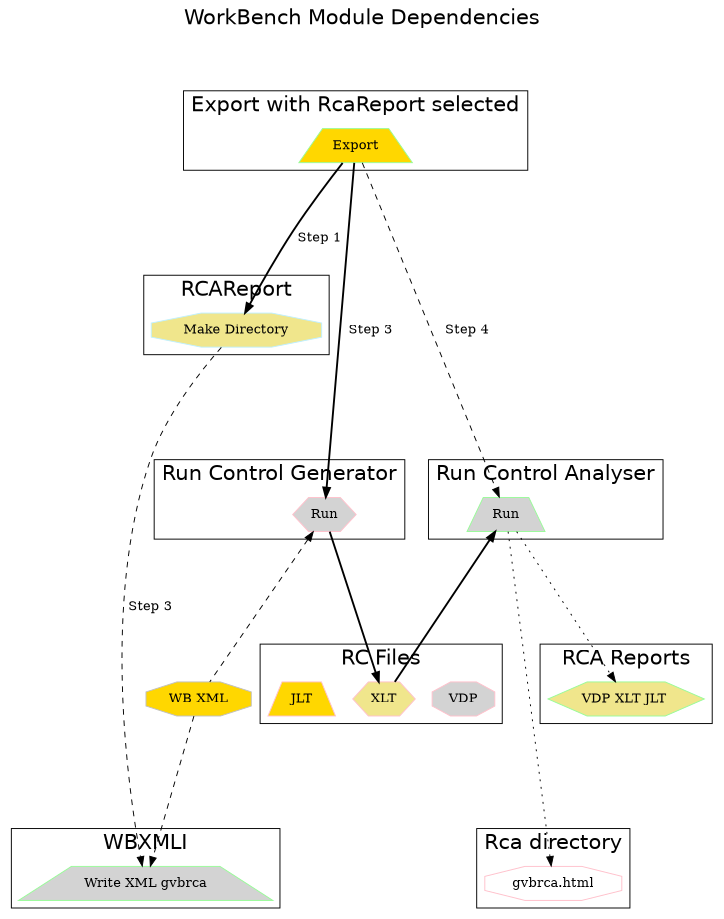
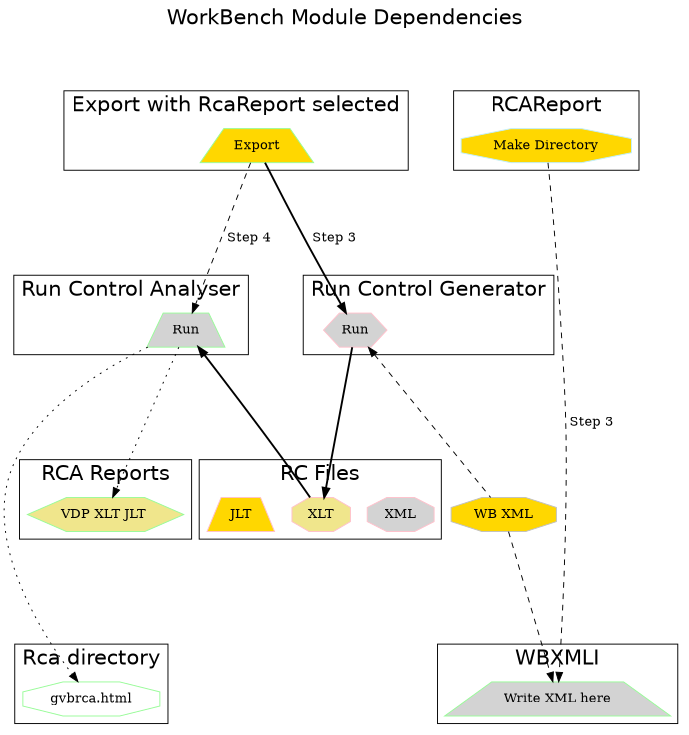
(293, 231) -> none
(236, 330) -> (546, 146)
(384, 699) -> (321, 515)
(463, 699) -> (401, 515)
(146, 883) -> (558, 699)
(553, 883) -> (91, 699)
